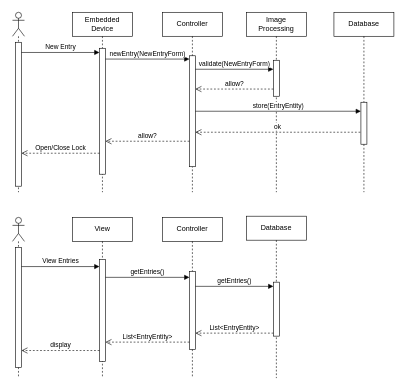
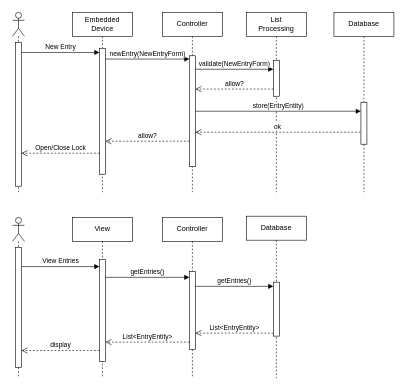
(276, 24) -> (276, 24)
